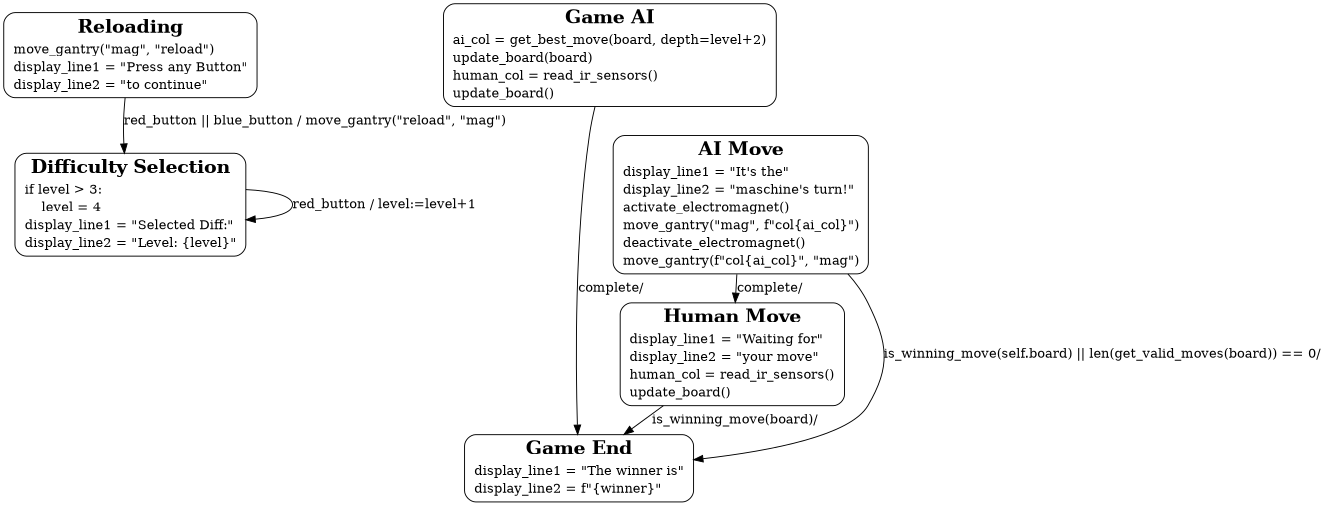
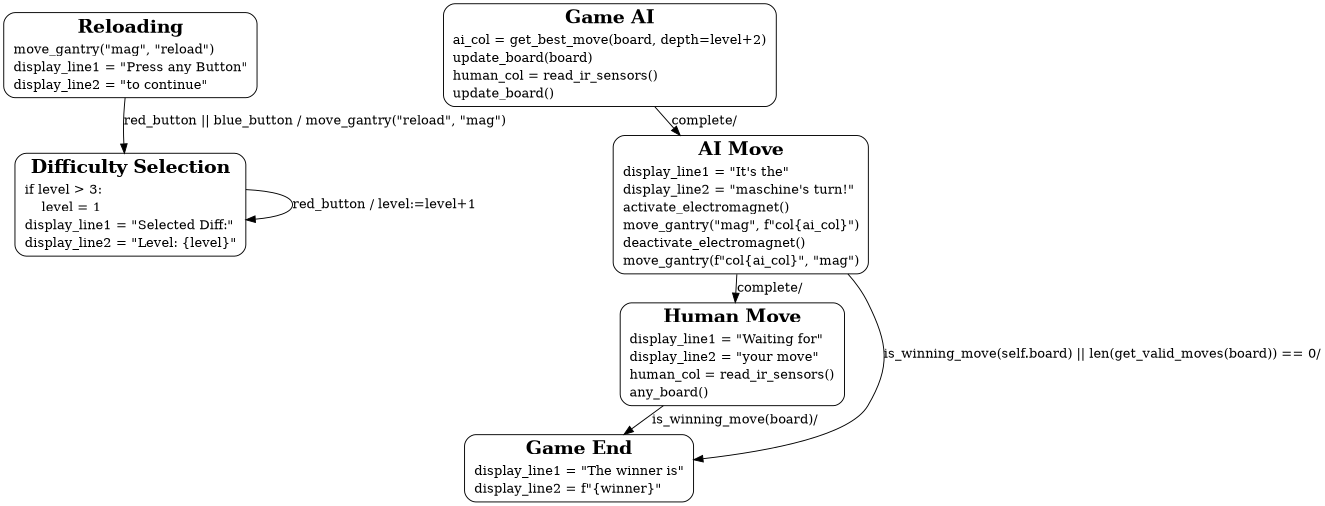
(63, 208) -> (63, 208)
(578, 265) -> (664, 118)
(680, 393) -> (669, 393)
